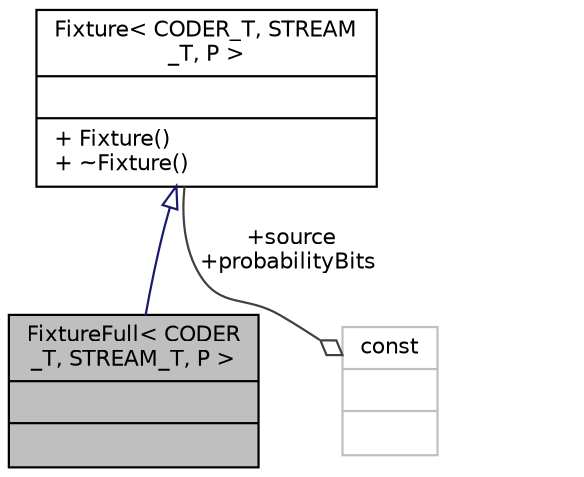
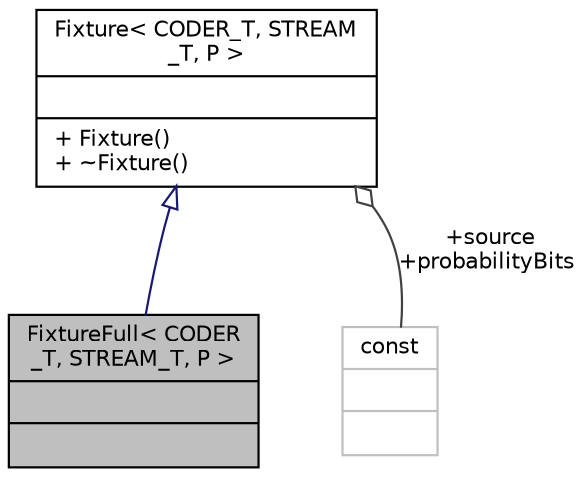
(216, 292) -> (398, 264)
